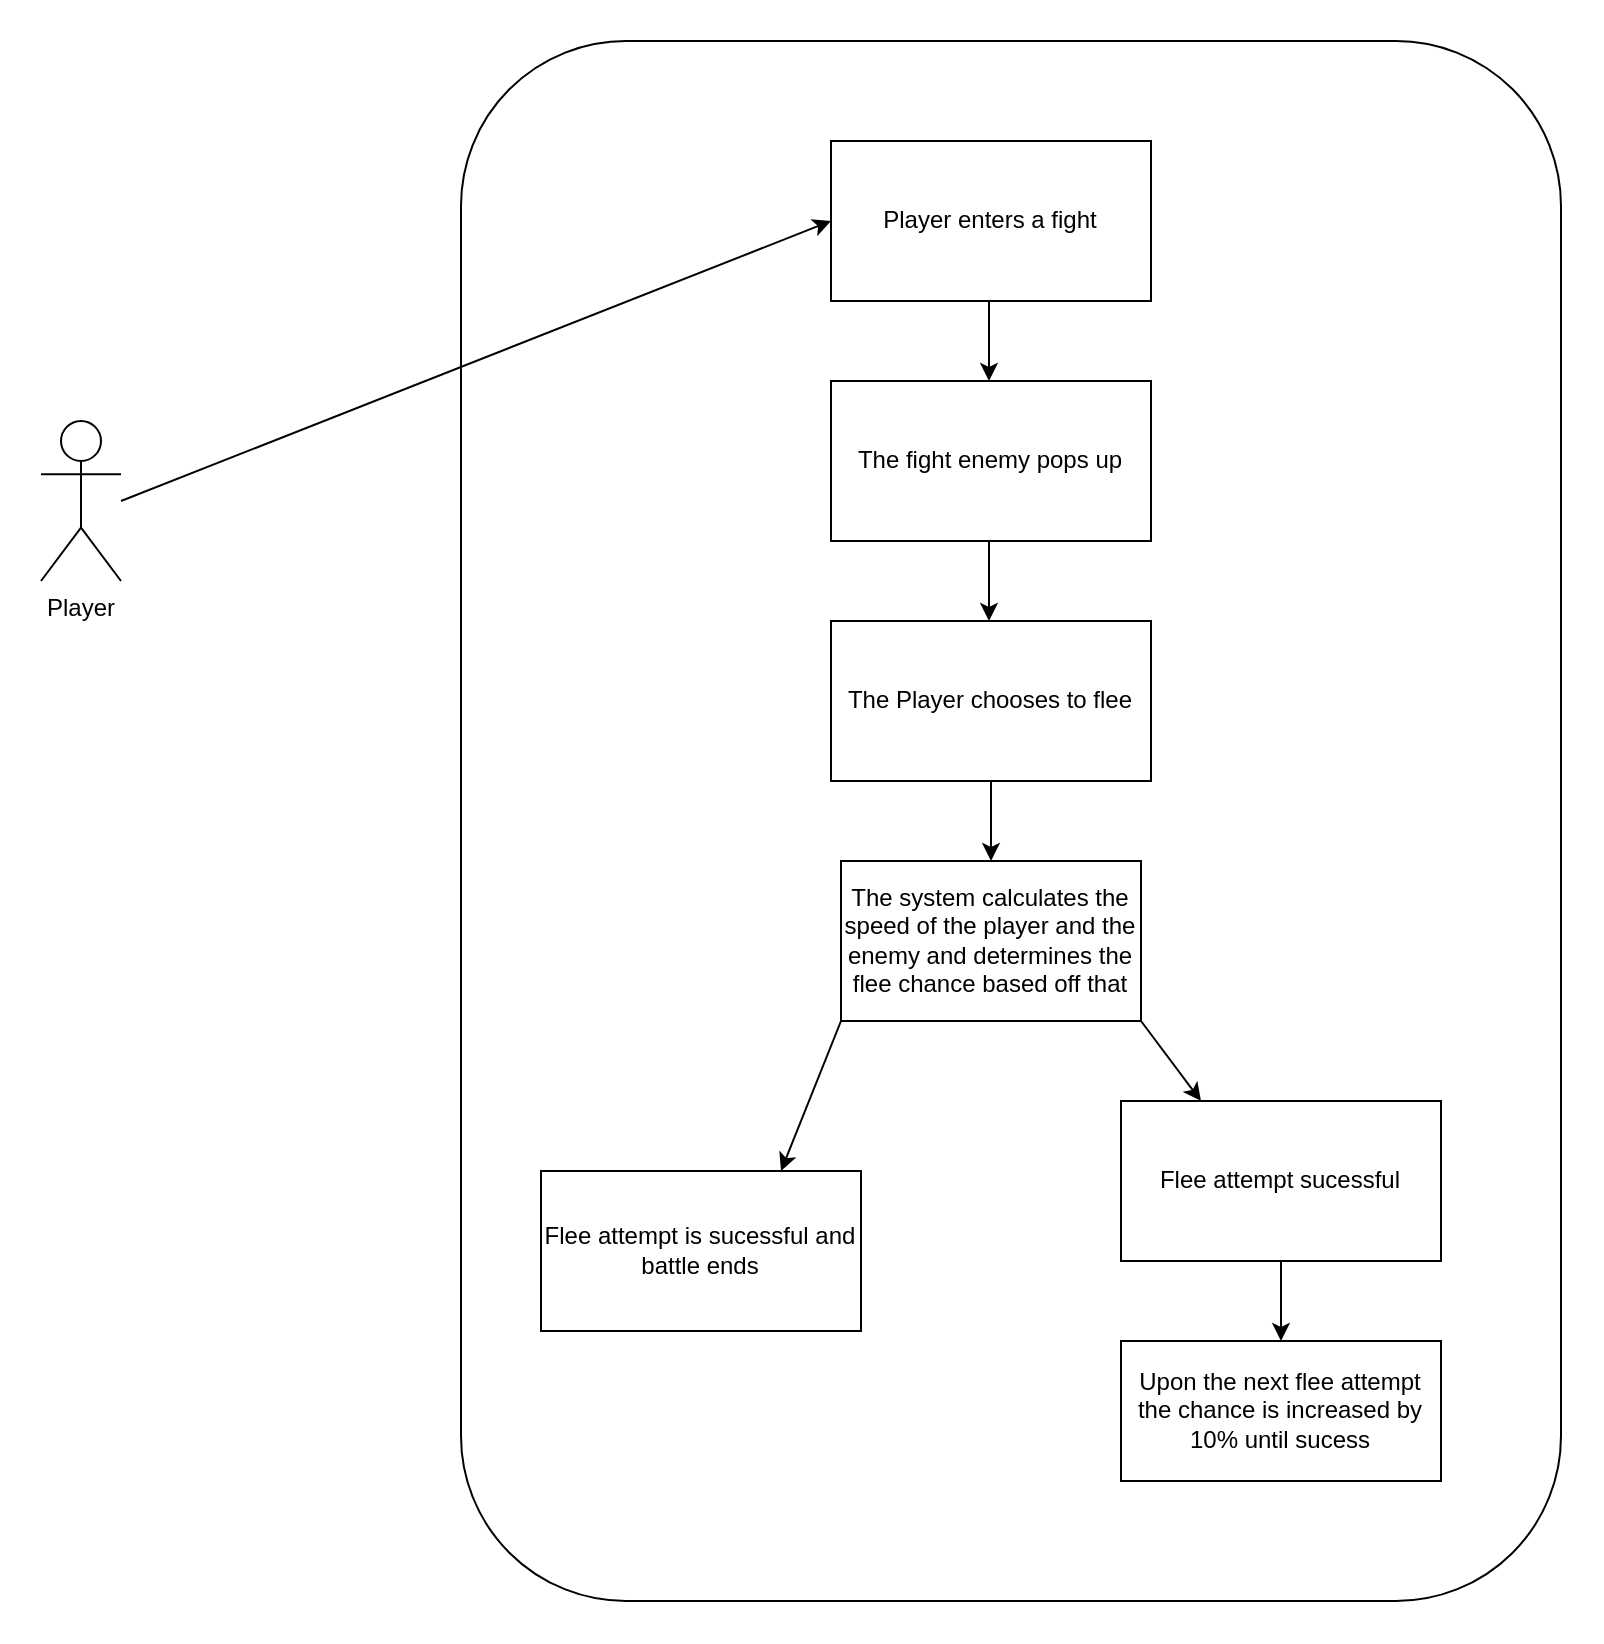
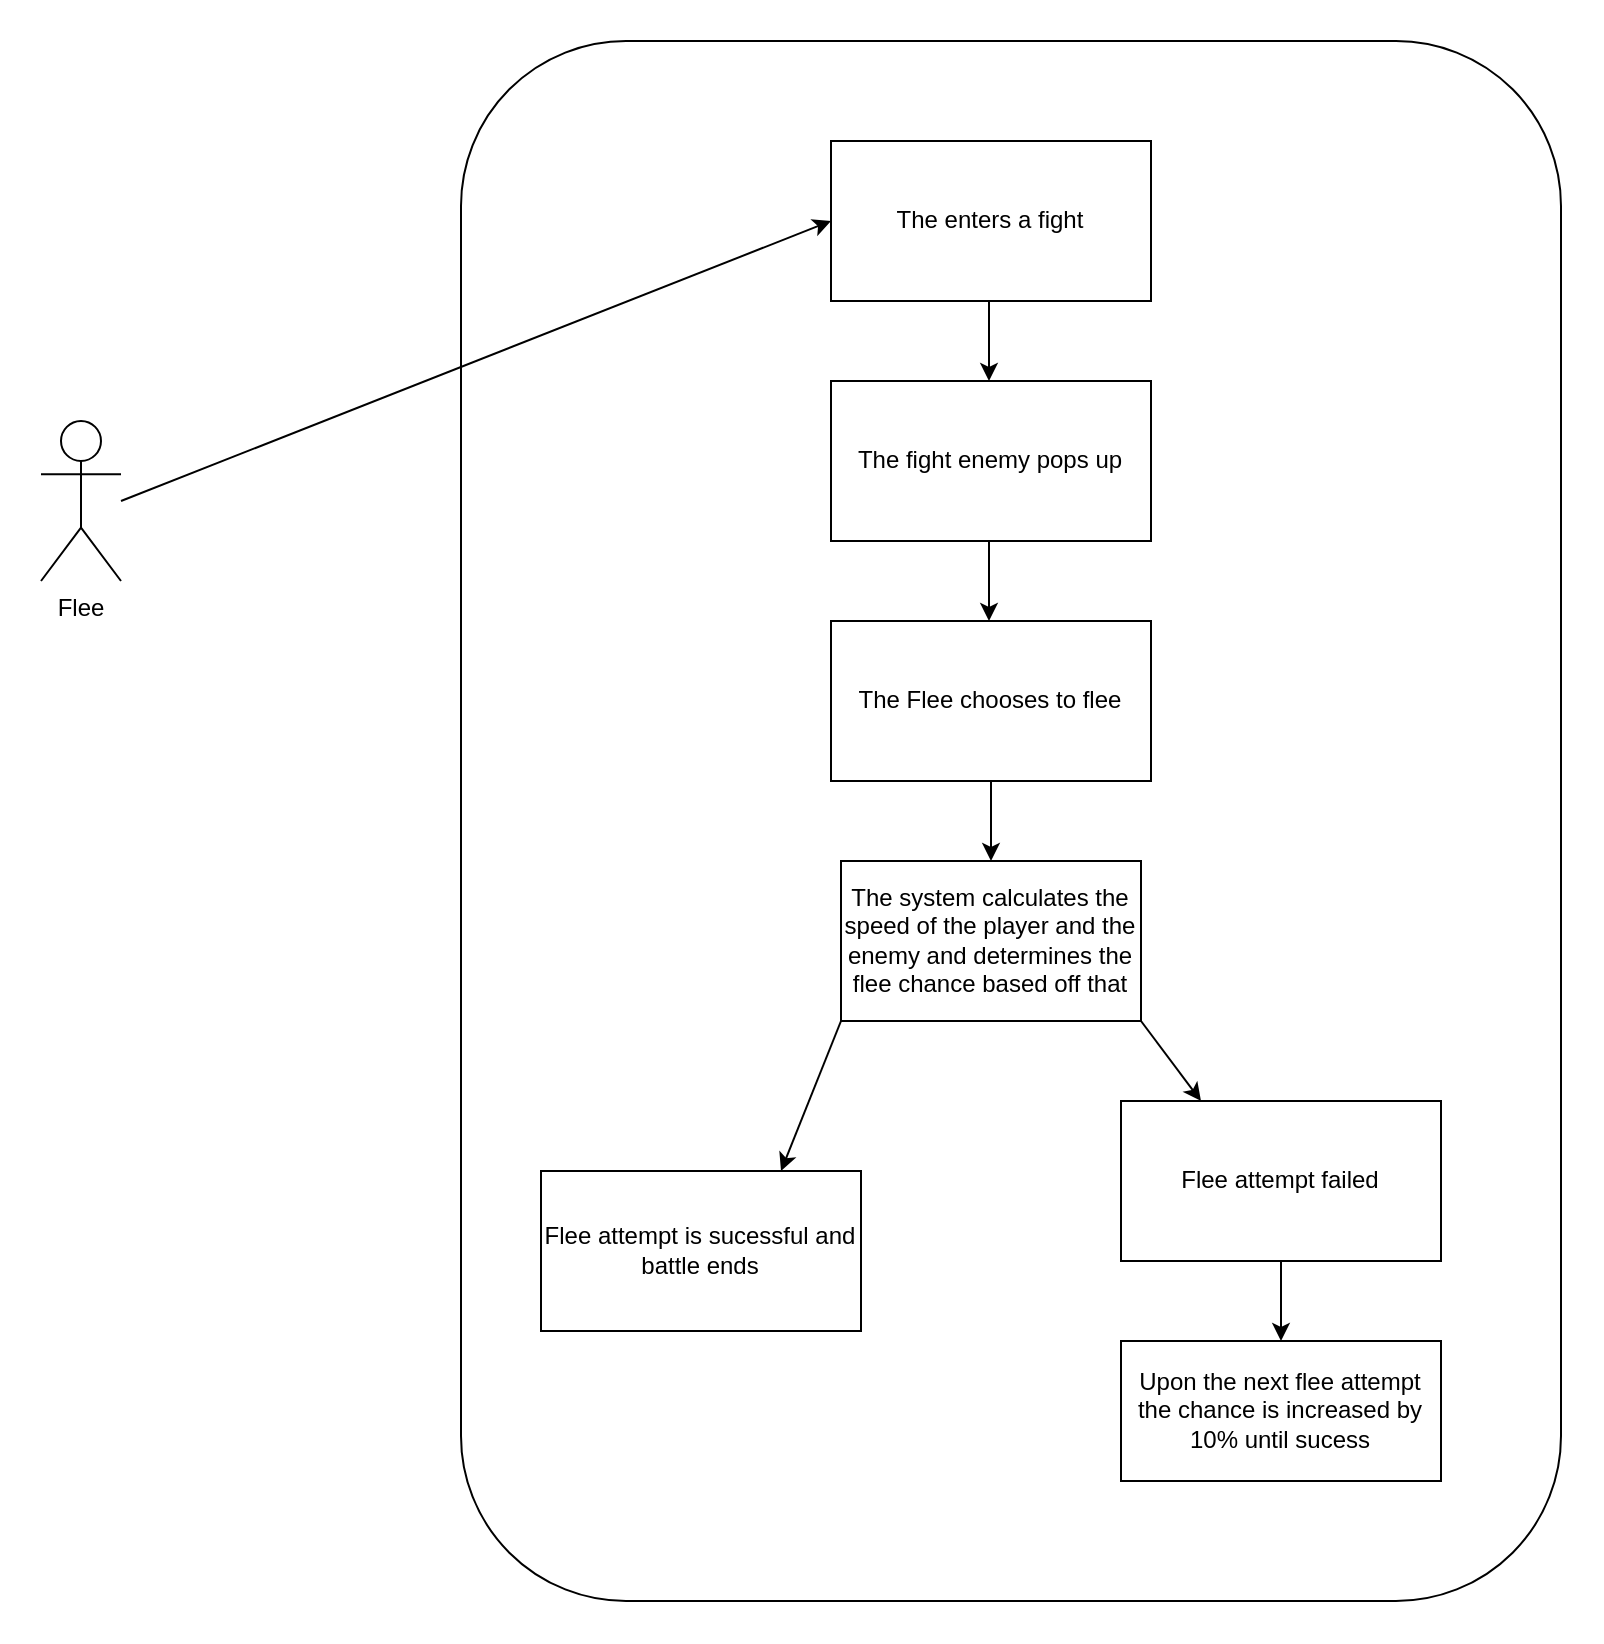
(991, 221) -> (991, 221)
(82, 609) -> (82, 609)
(991, 701) -> (991, 701)
(1281, 1181) -> (1281, 1181)
